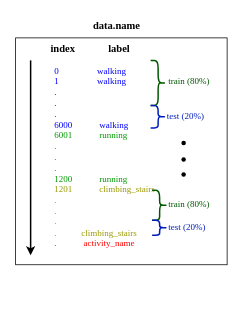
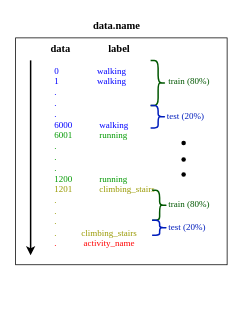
(89, 49) -> (89, 49)
